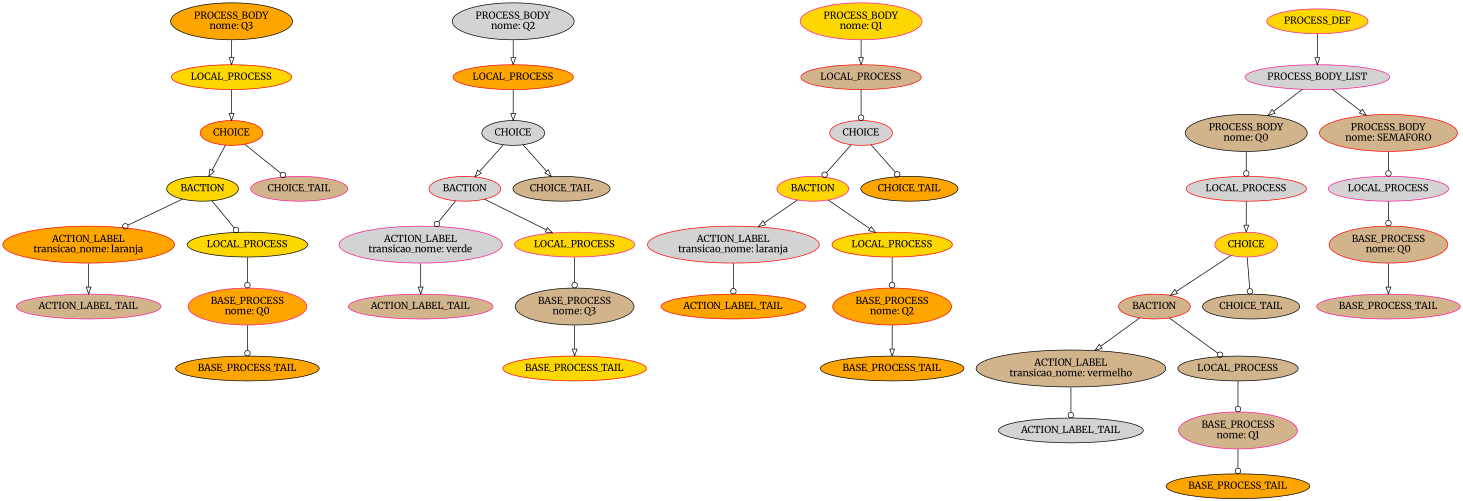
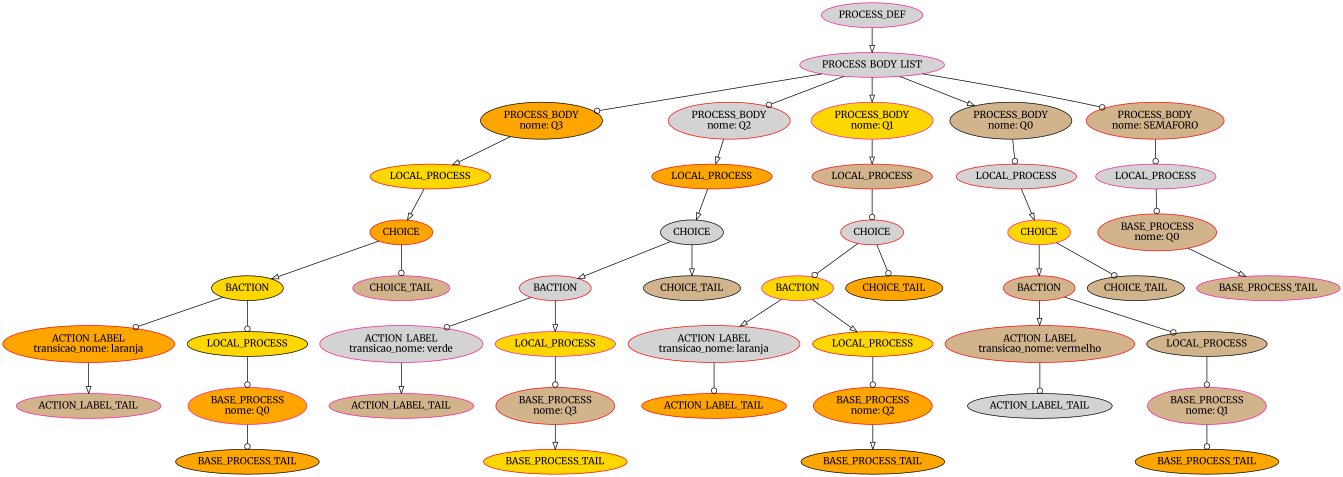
(513, 21) -> (729, 121)
(1317, 21) -> (872, 15)
none -> (872, 86)
none -> (808, 90)
none -> (711, 92)
(1347, 100) -> (1011, 89)
(575, 307) -> (555, 406)
(1071, 368) -> (1040, 344)
